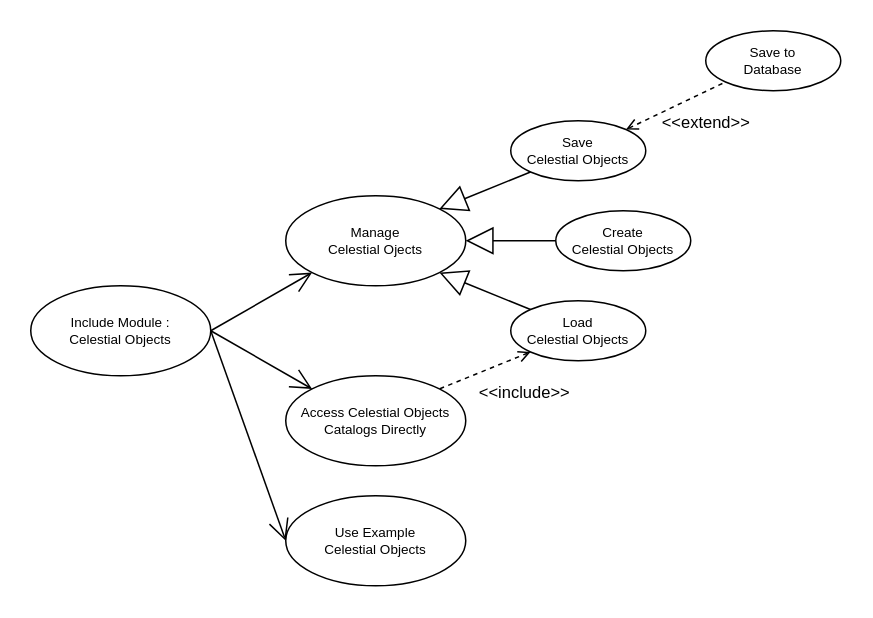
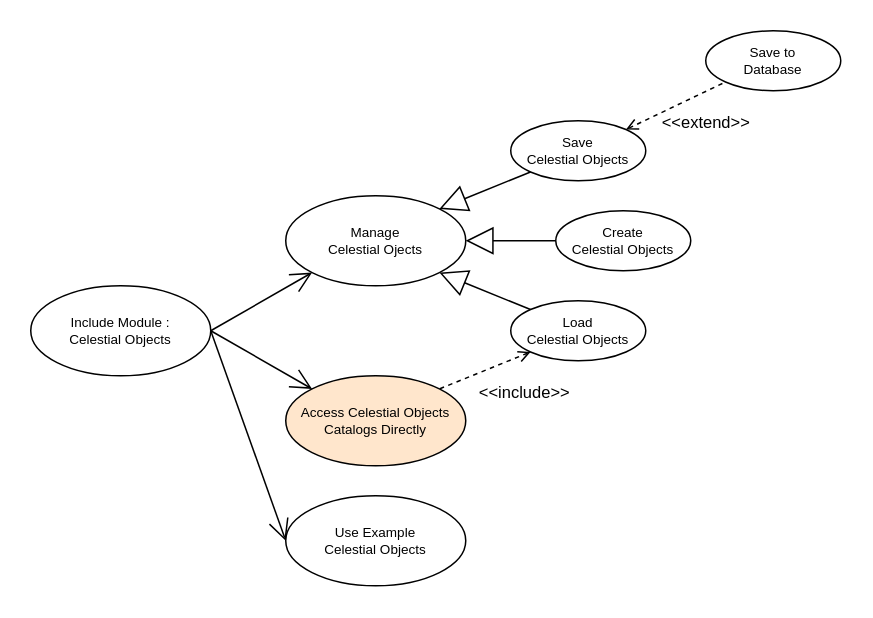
(376, 421) -> (376, 421)
